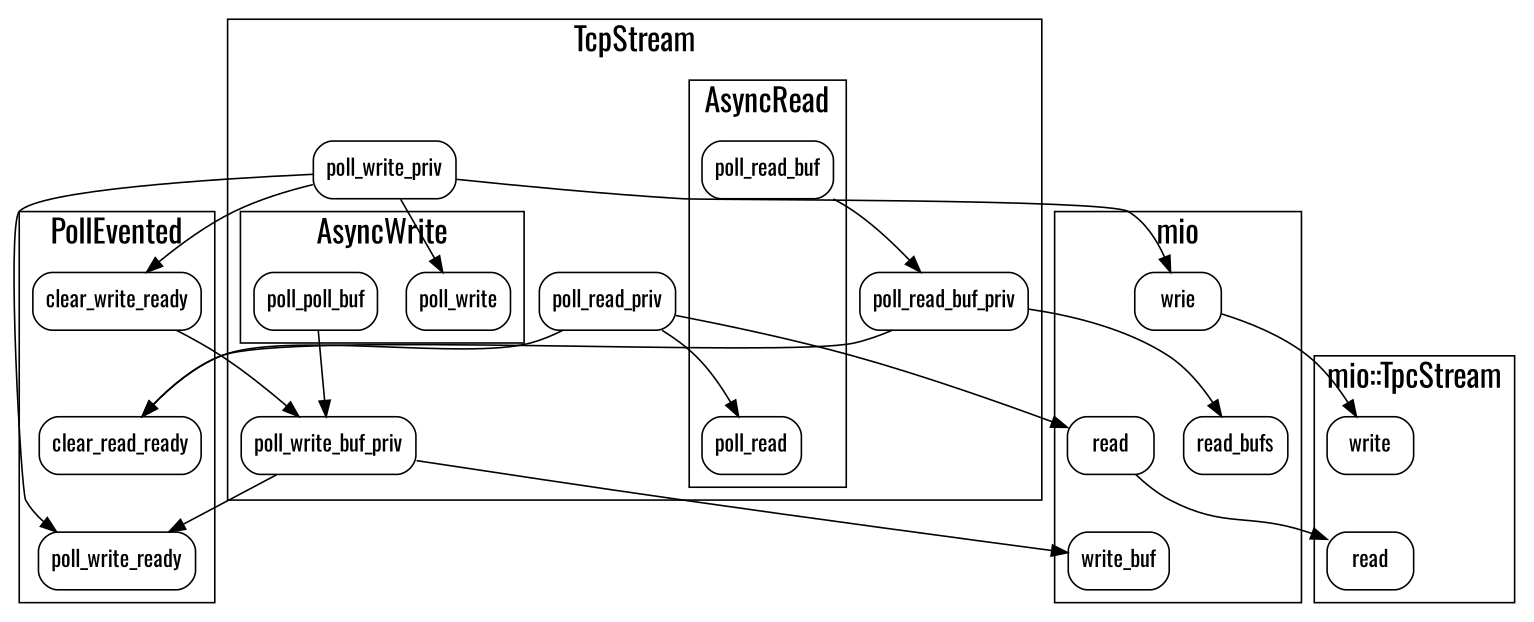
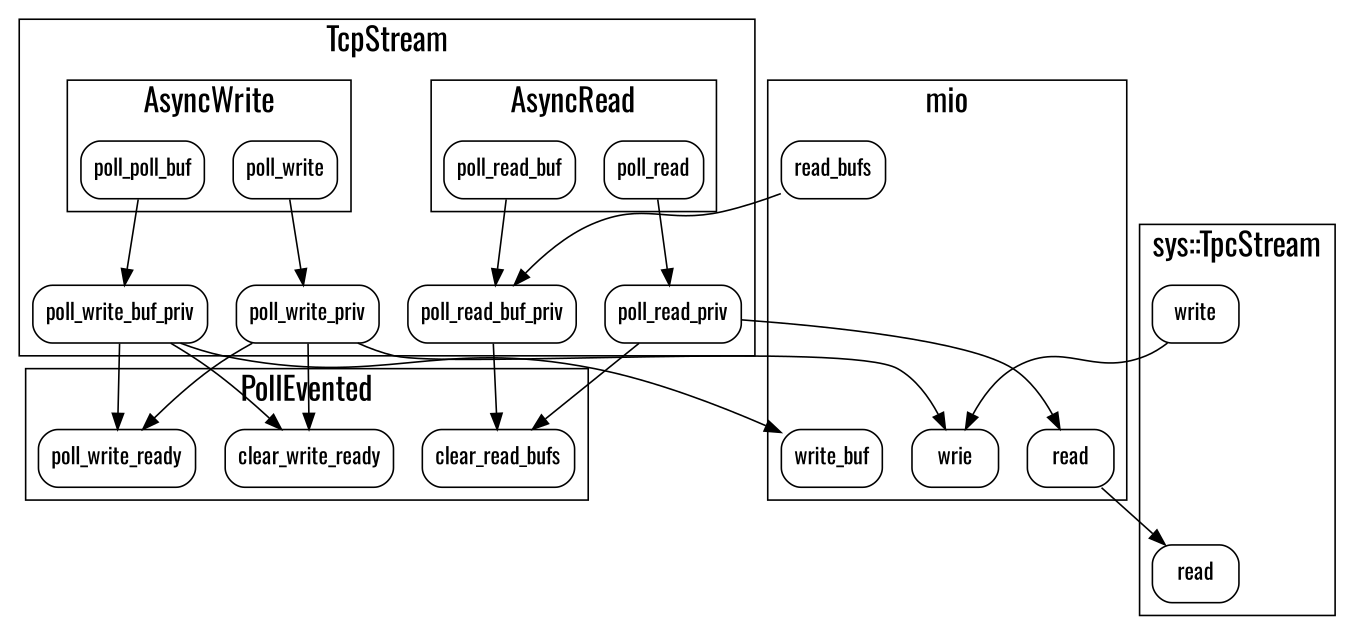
(418, 229) -> (295, 234)
(1131, 336) -> (598, 222)
(1290, 344) -> (1061, 357)
(701, 362) -> (662, 234)
(239, 368) -> (225, 380)
(1414, 380) -> (1237, 248)
(120, 446) -> (498, 458)
